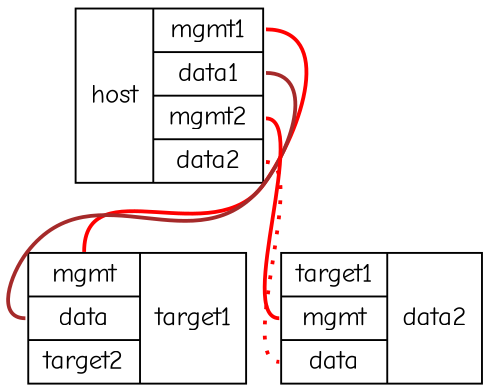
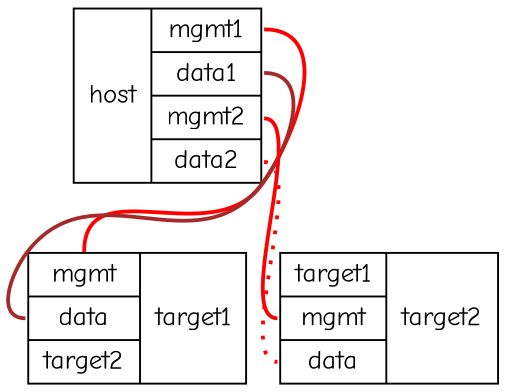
(435, 317) -> (442, 317)
